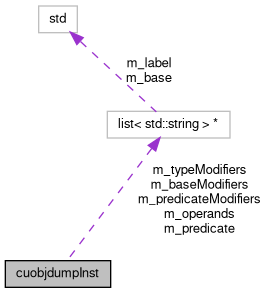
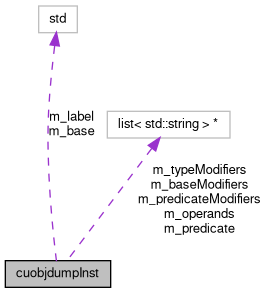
(118, 77) -> (48, 154)
